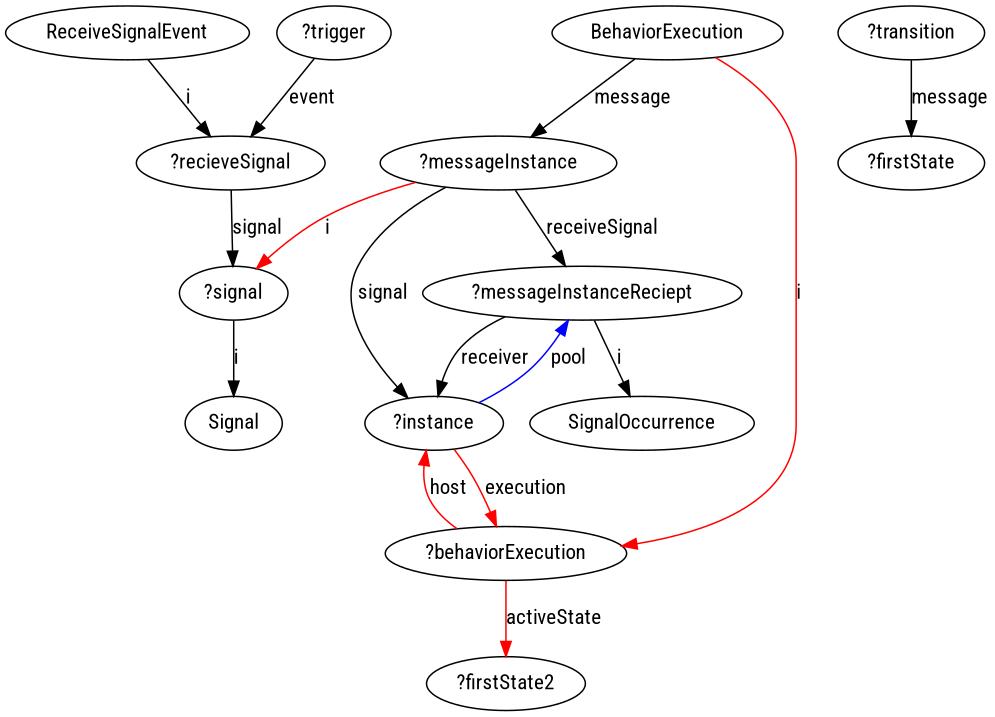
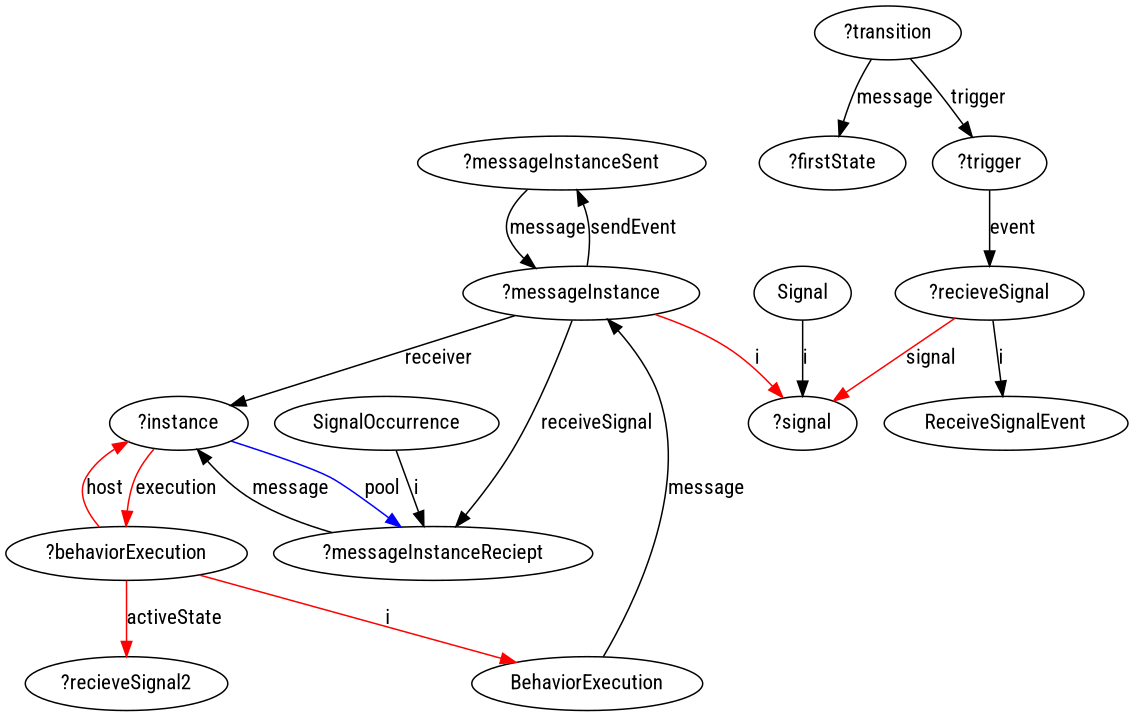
none -> (938, 91)
(174, 92) -> (997, 351)
none -> (562, 163)
(232, 221) -> (900, 355)
(383, 293) -> (439, 358)
(796, 333) -> (350, 617)
(234, 351) -> (803, 351)
(609, 351) -> (407, 481)
(495, 358) -> (291, 488)
(506, 684) -> (127, 684)
